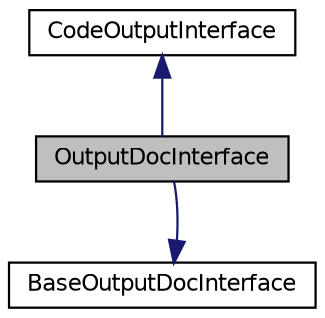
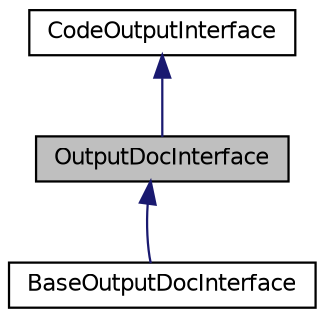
(177, 211) -> (147, 234)
